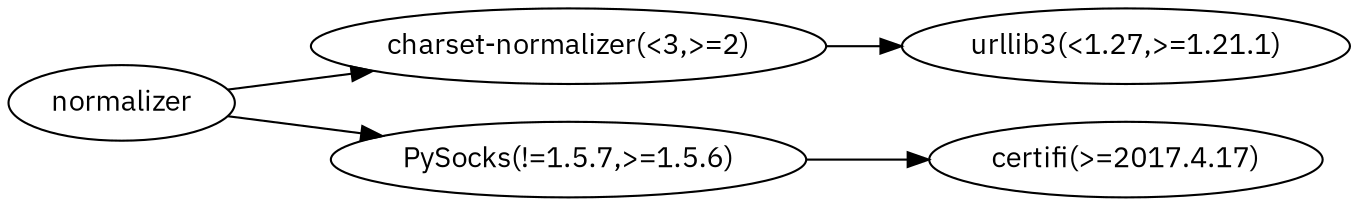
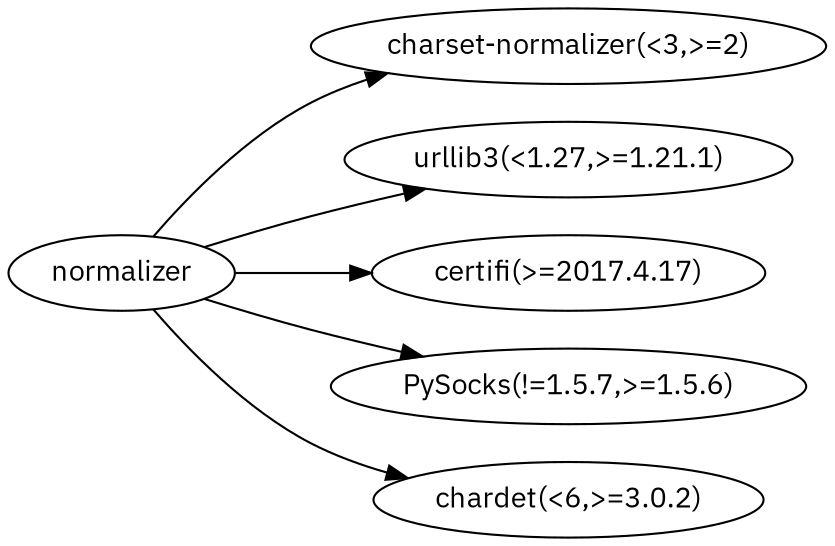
(854, 46) -> (304, 218)
(857, 160) -> (293, 273)
none -> (569, 500)
